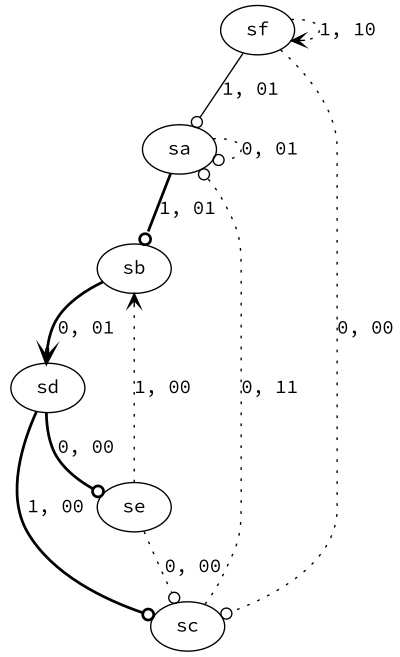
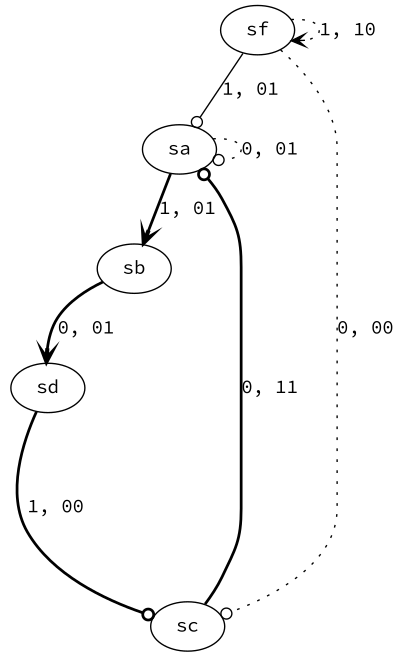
(159, 203) -> (159, 203)
(241, 392) -> (241, 392)
(134, 507) -> none
